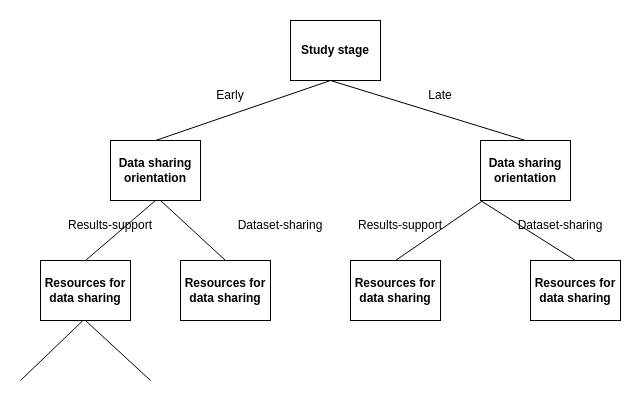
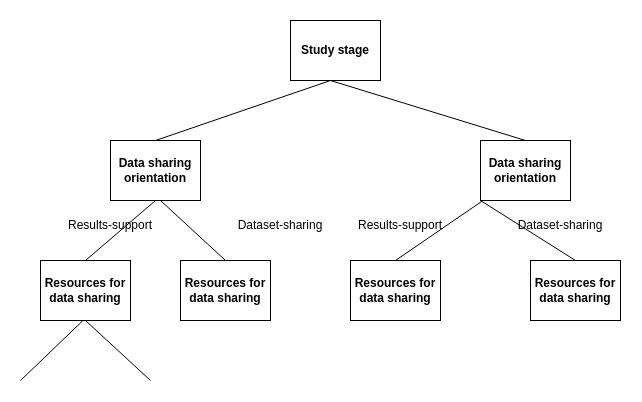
(231, 96) -> none
(441, 96) -> none
